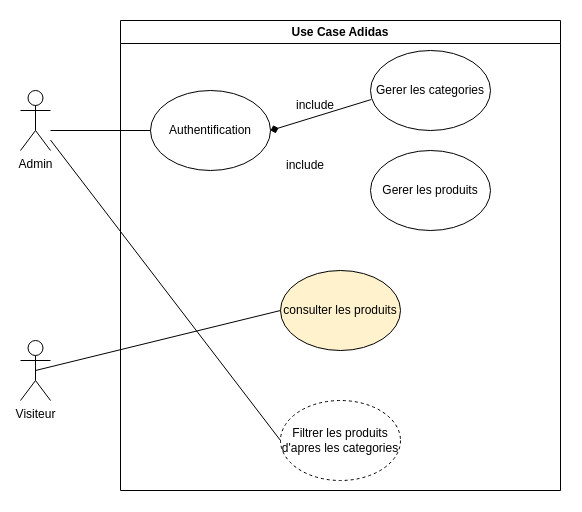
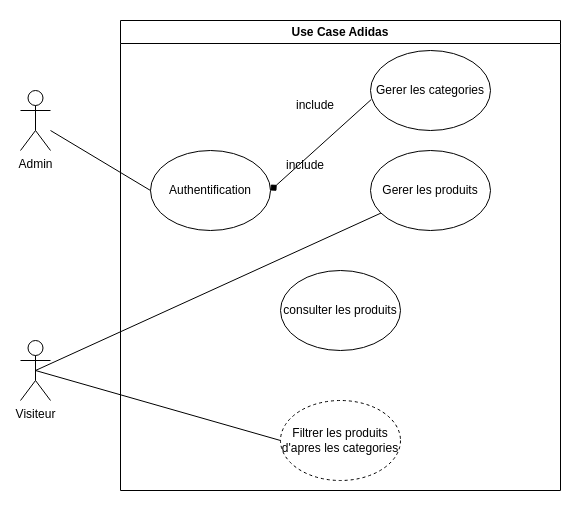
(211, 131) -> (211, 191)
(166, 290) -> (159, 406)
(341, 311) -> (341, 311)
(160, 340) -> (215, 289)
